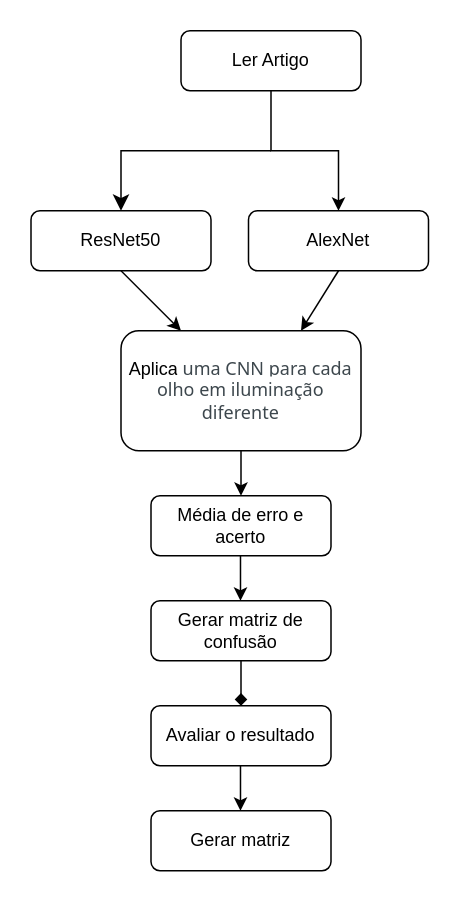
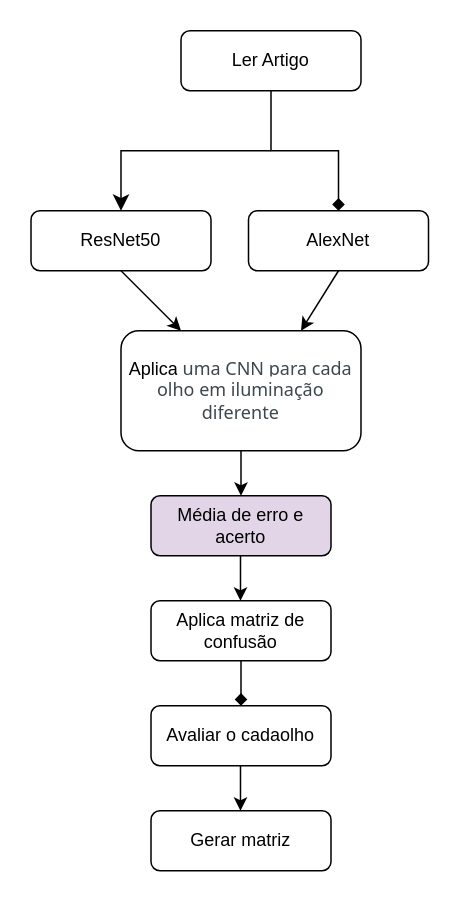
(338, 199) -> (338, 198)
(241, 526) -> (241, 526)
(241, 631) -> (241, 631)
(241, 736) -> (241, 736)
